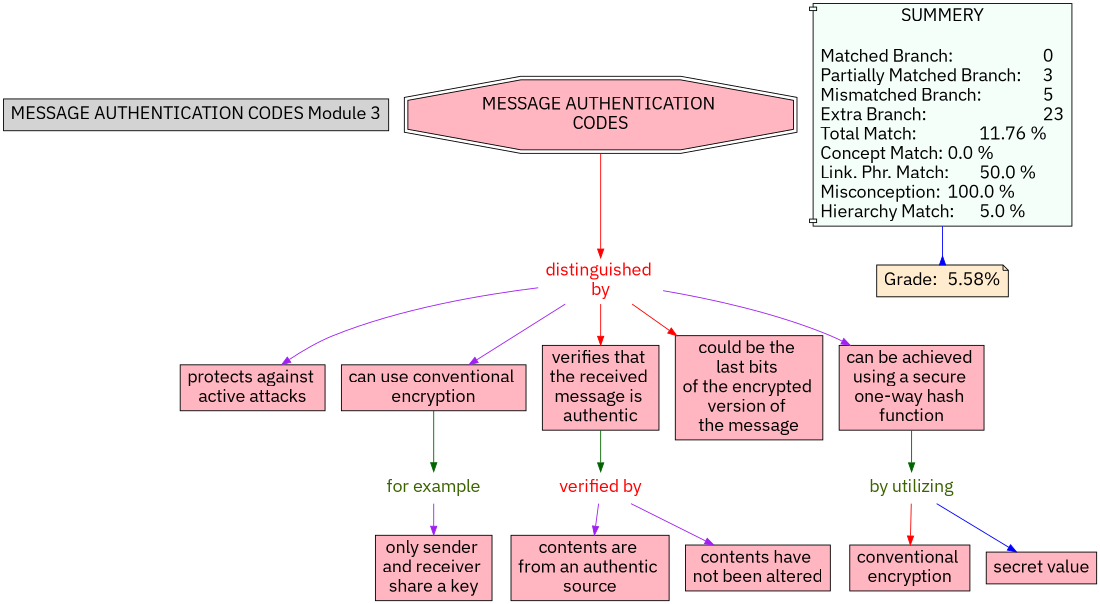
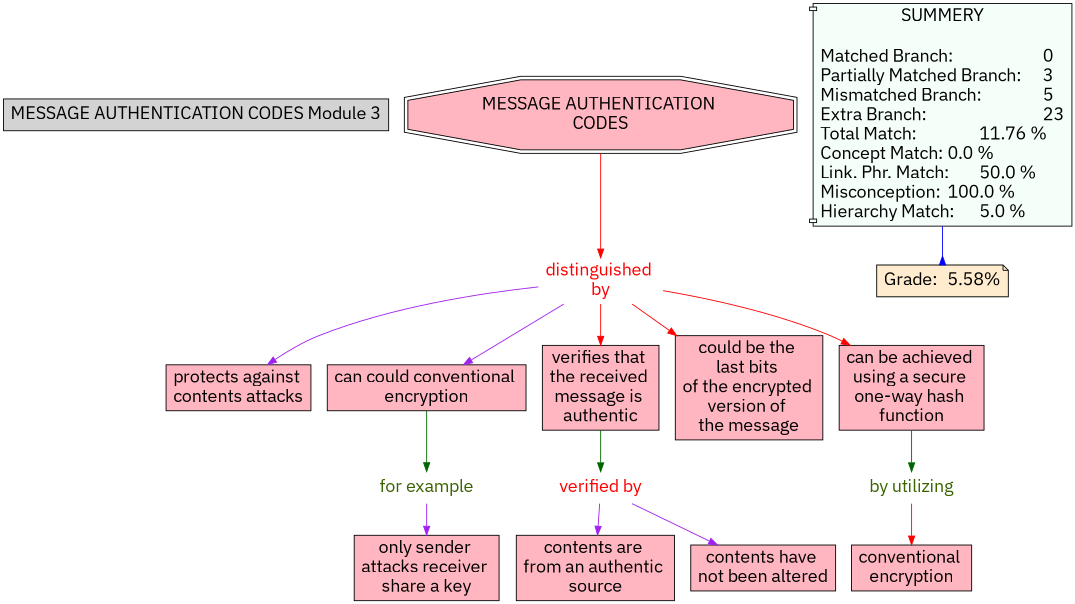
(754, 310) -> (754, 310)
(253, 388) -> (238, 388)
(434, 388) -> (427, 388)
(434, 568) -> (427, 568)
(1041, 568) -> none
